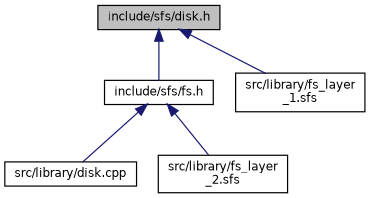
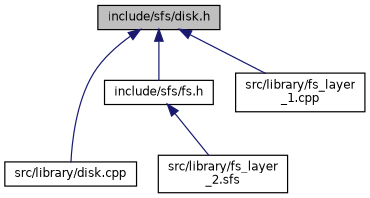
(300, 92) -> (300, 92)
(110, 137) -> (85, 91)
